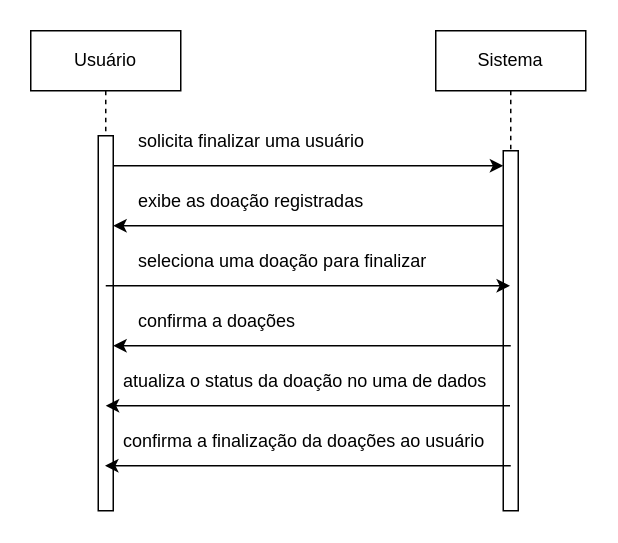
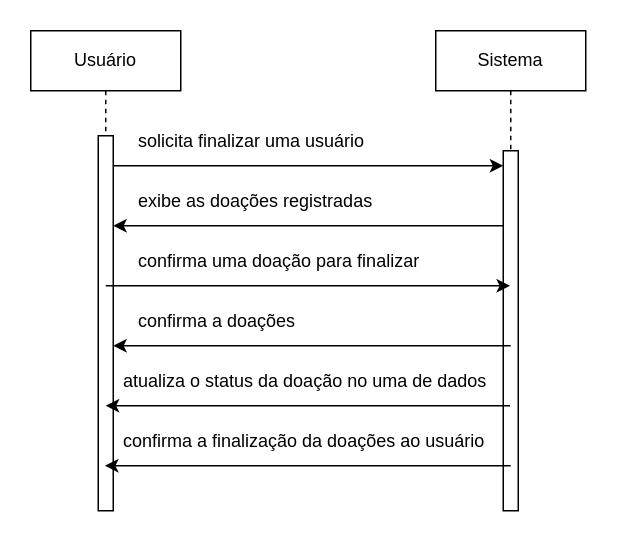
(257, 213) -> (257, 213)
(294, 262) -> (291, 262)
